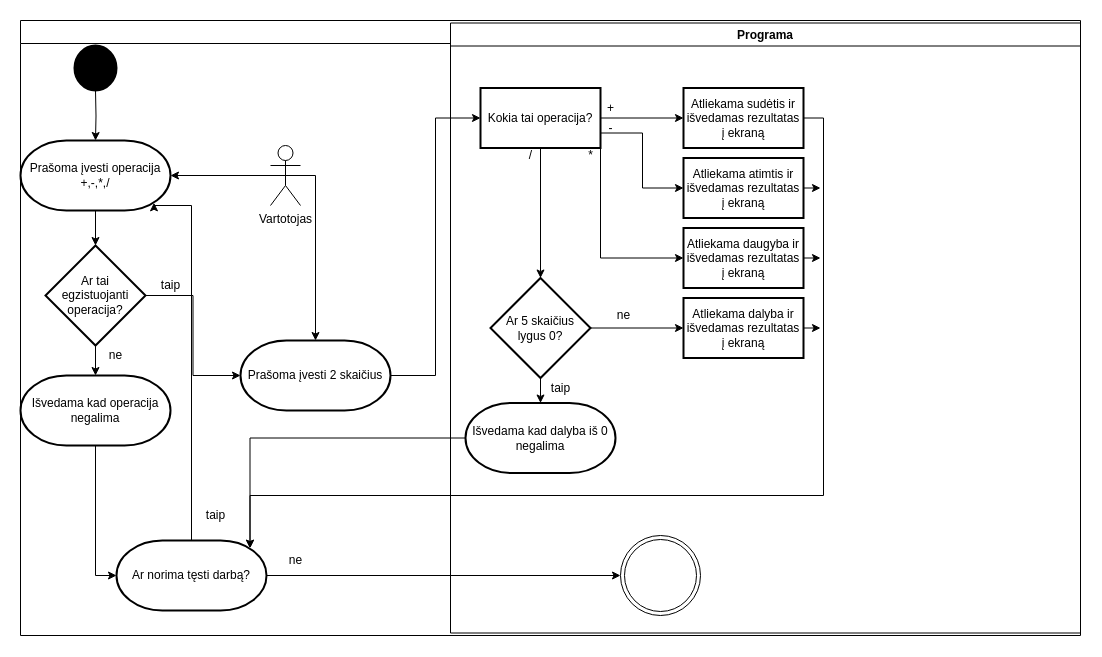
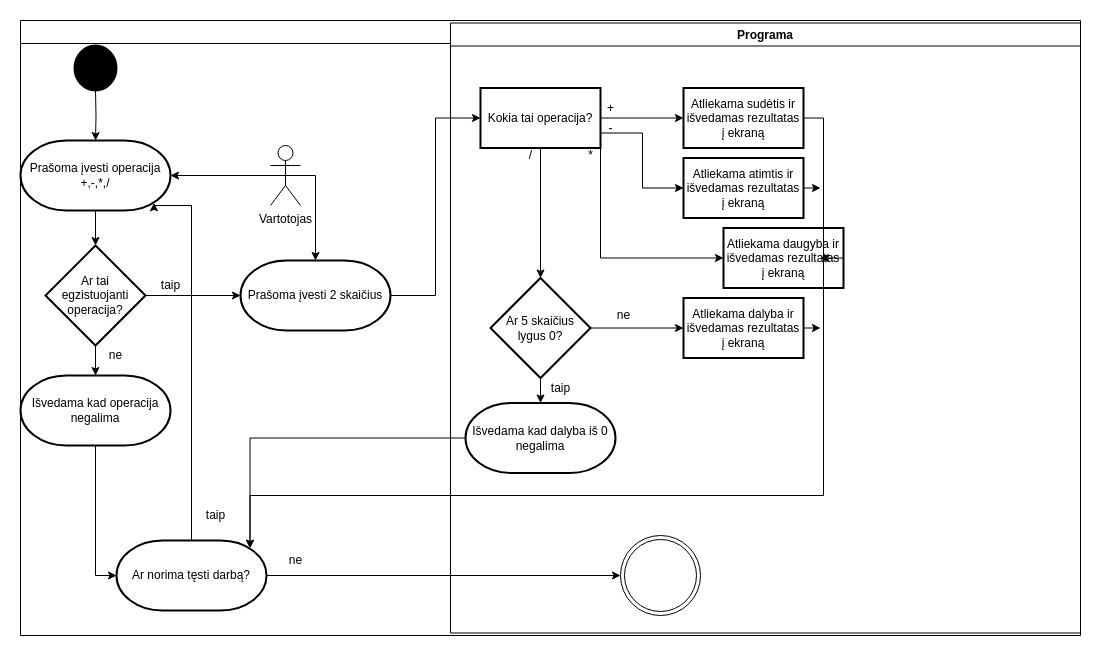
(744, 258) -> (784, 258)
(316, 376) -> (316, 296)
